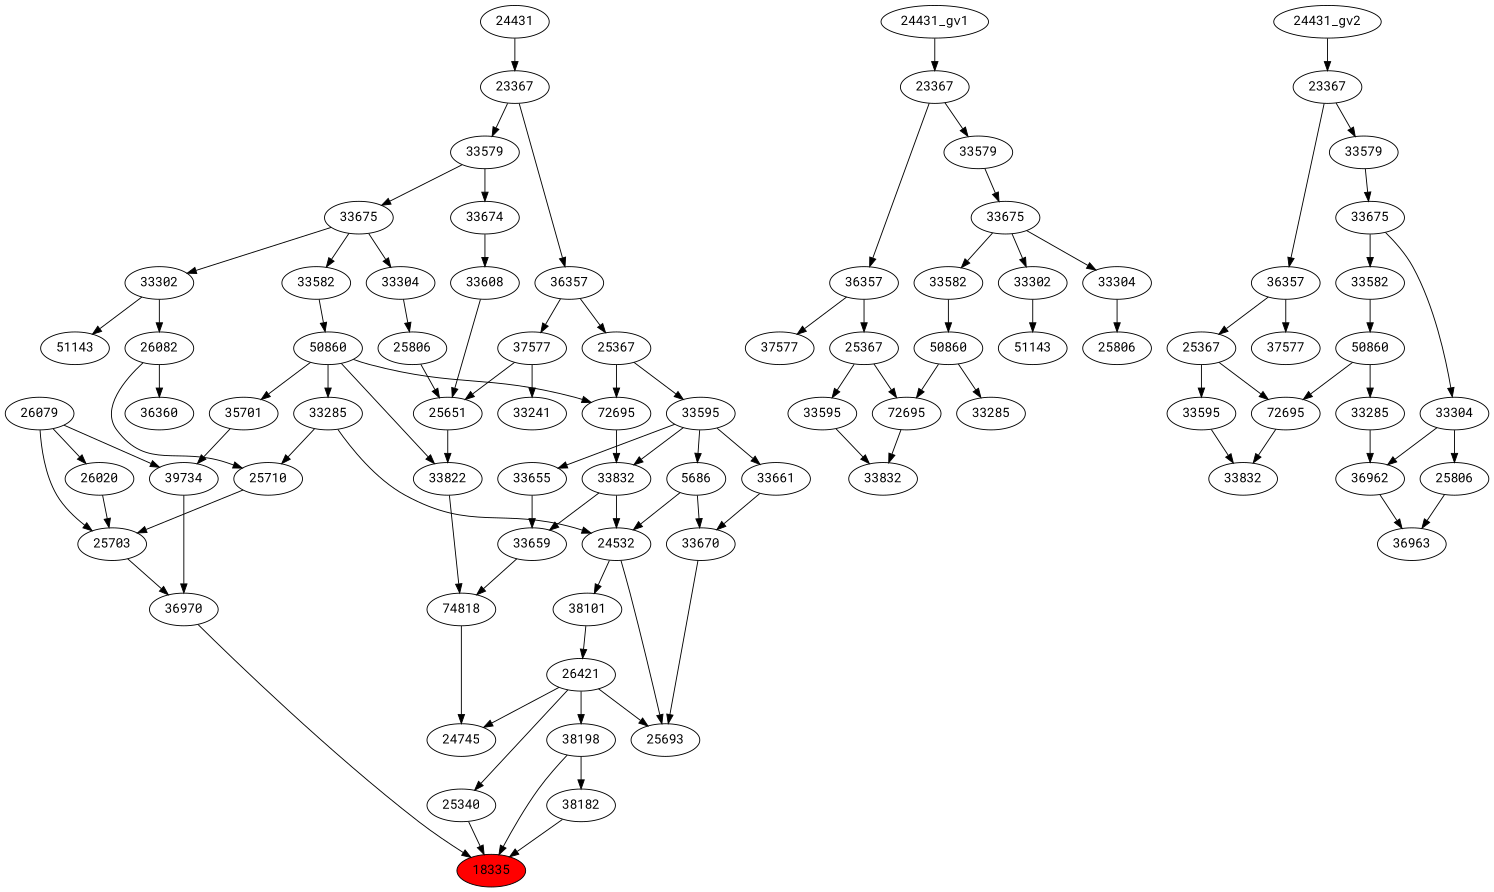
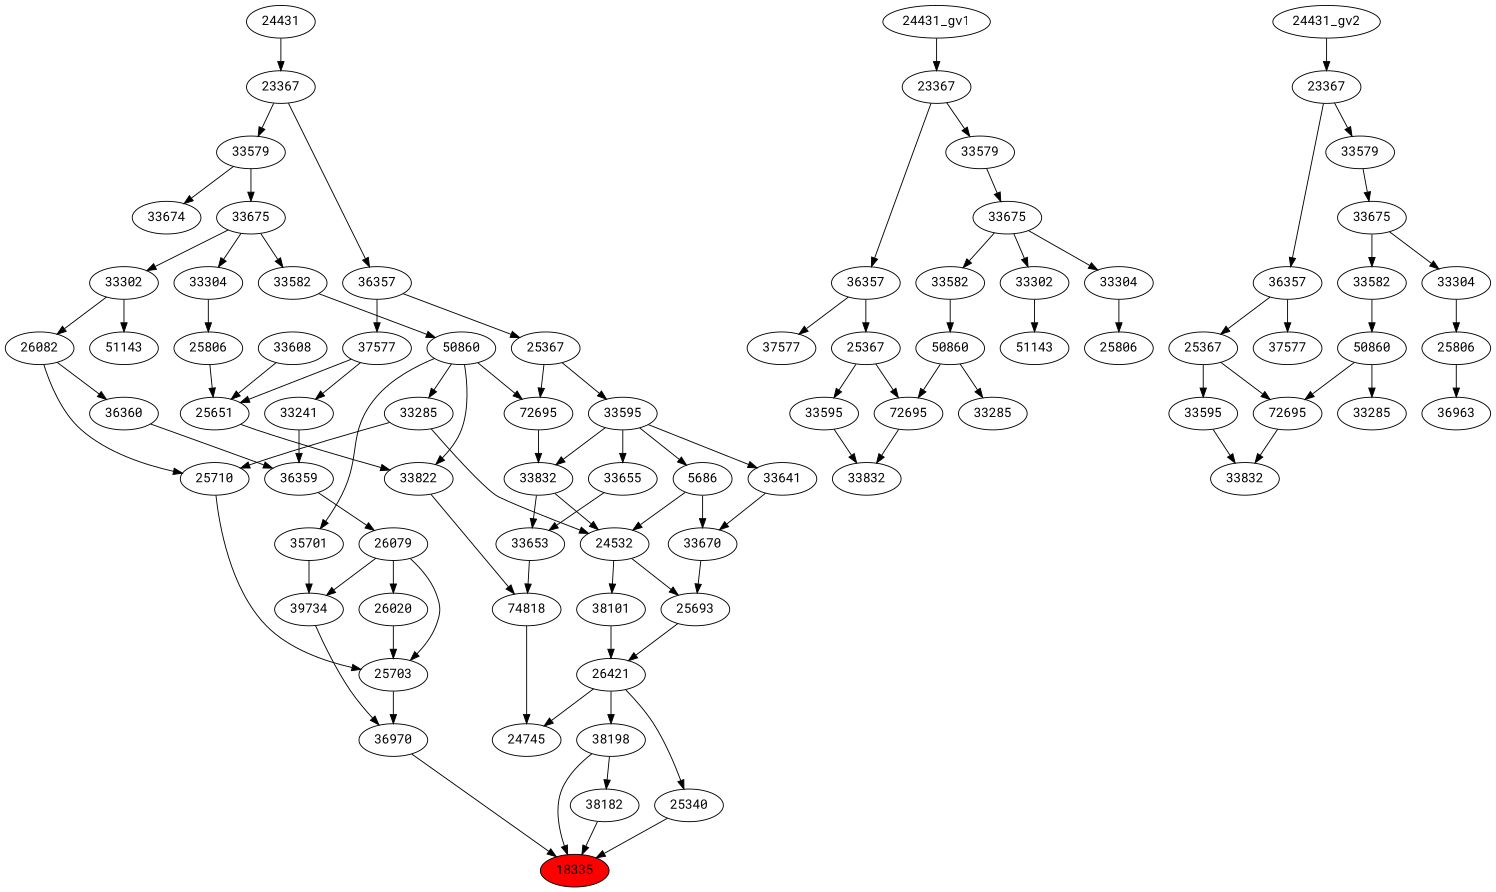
(485, 246) -> none
none -> (299, 479)
(776, 479) -> (782, 479)
(1370, 479) -> none
(532, 544) -> (530, 544)
(619, 705) -> (657, 639)
